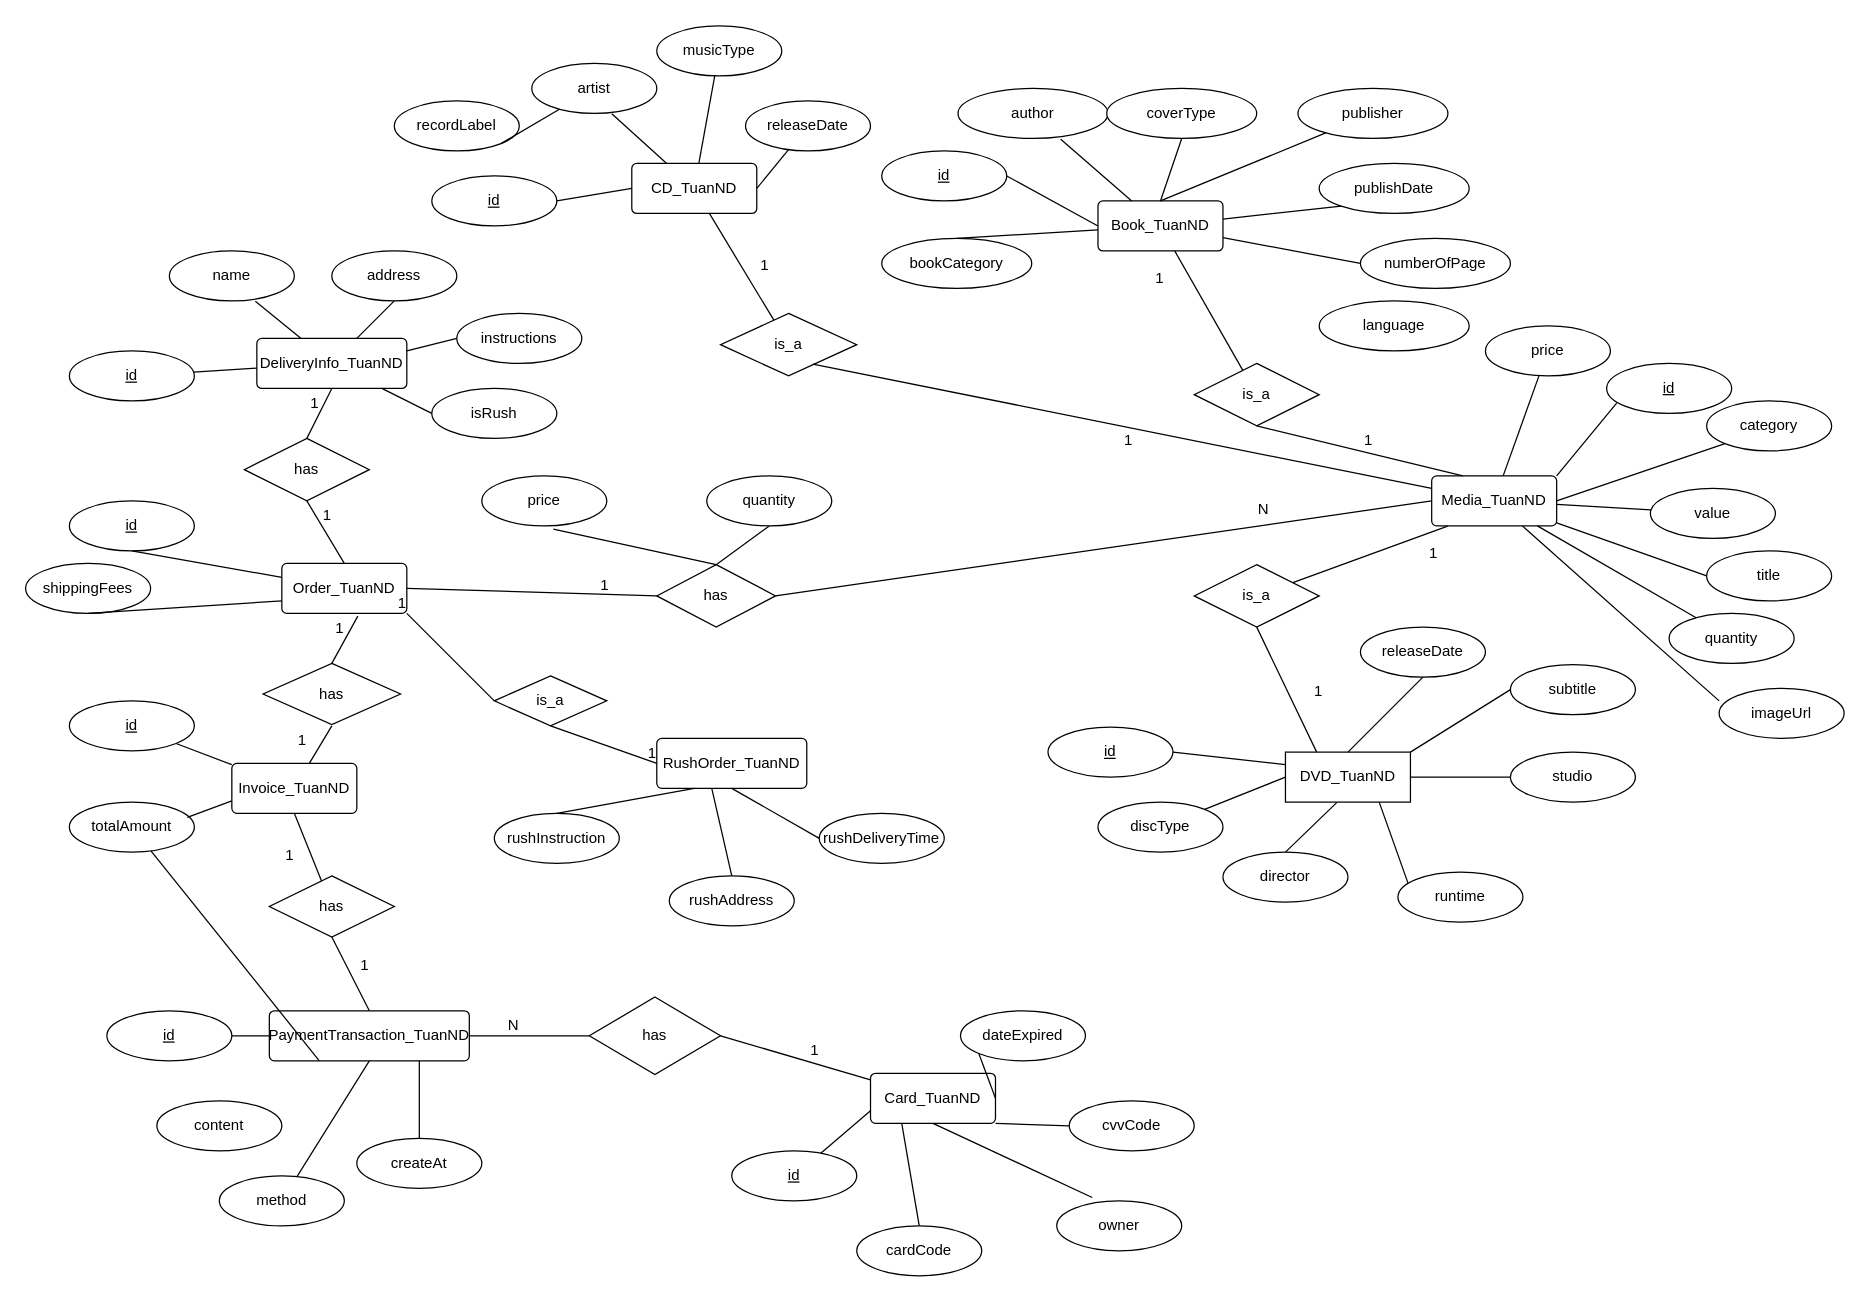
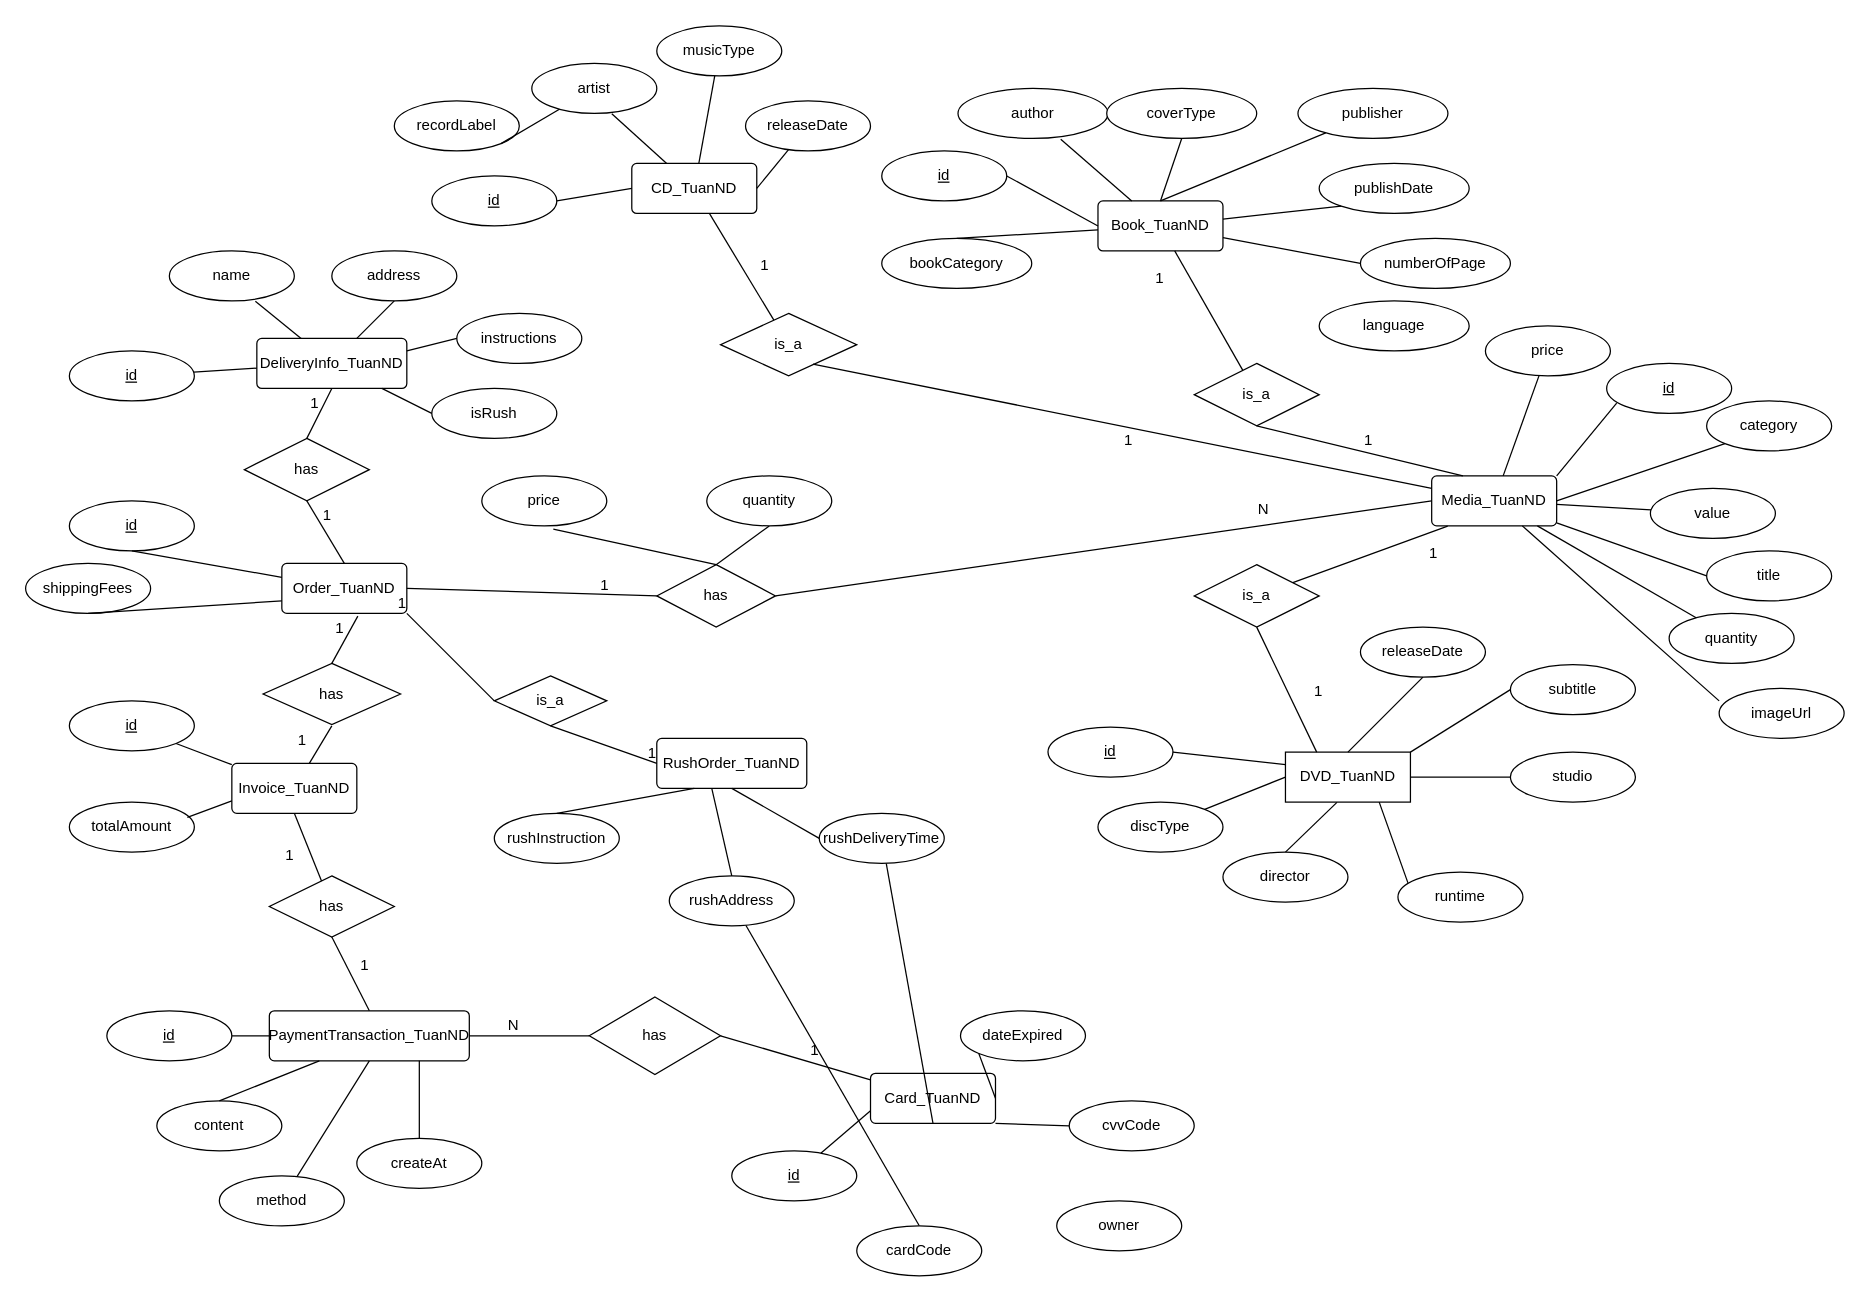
(235, 956) -> (270, 1080)
(1012, 1160) -> (910, 993)
(911, 1174) -> (832, 1075)
